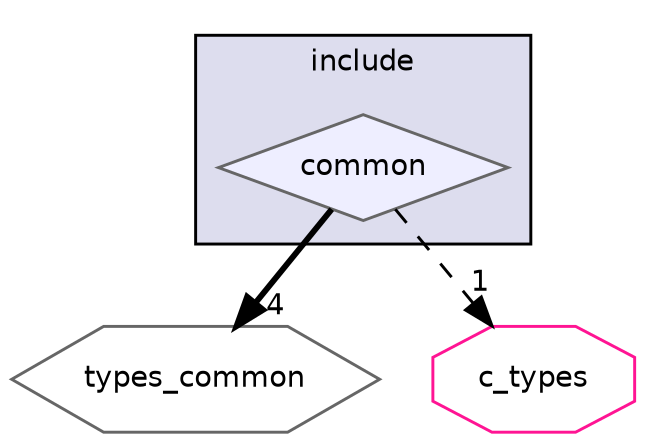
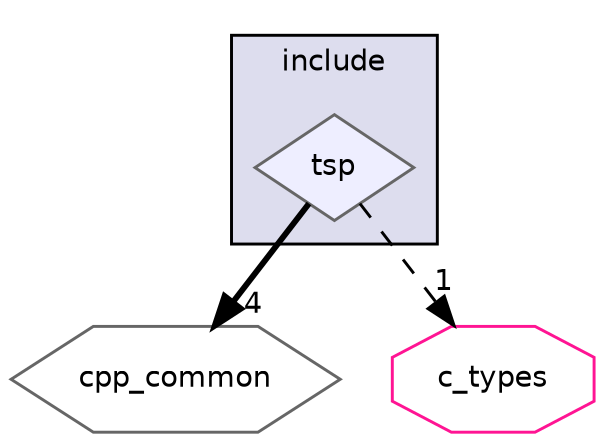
(363, 168) -> (334, 168)
(196, 379) -> (176, 379)
